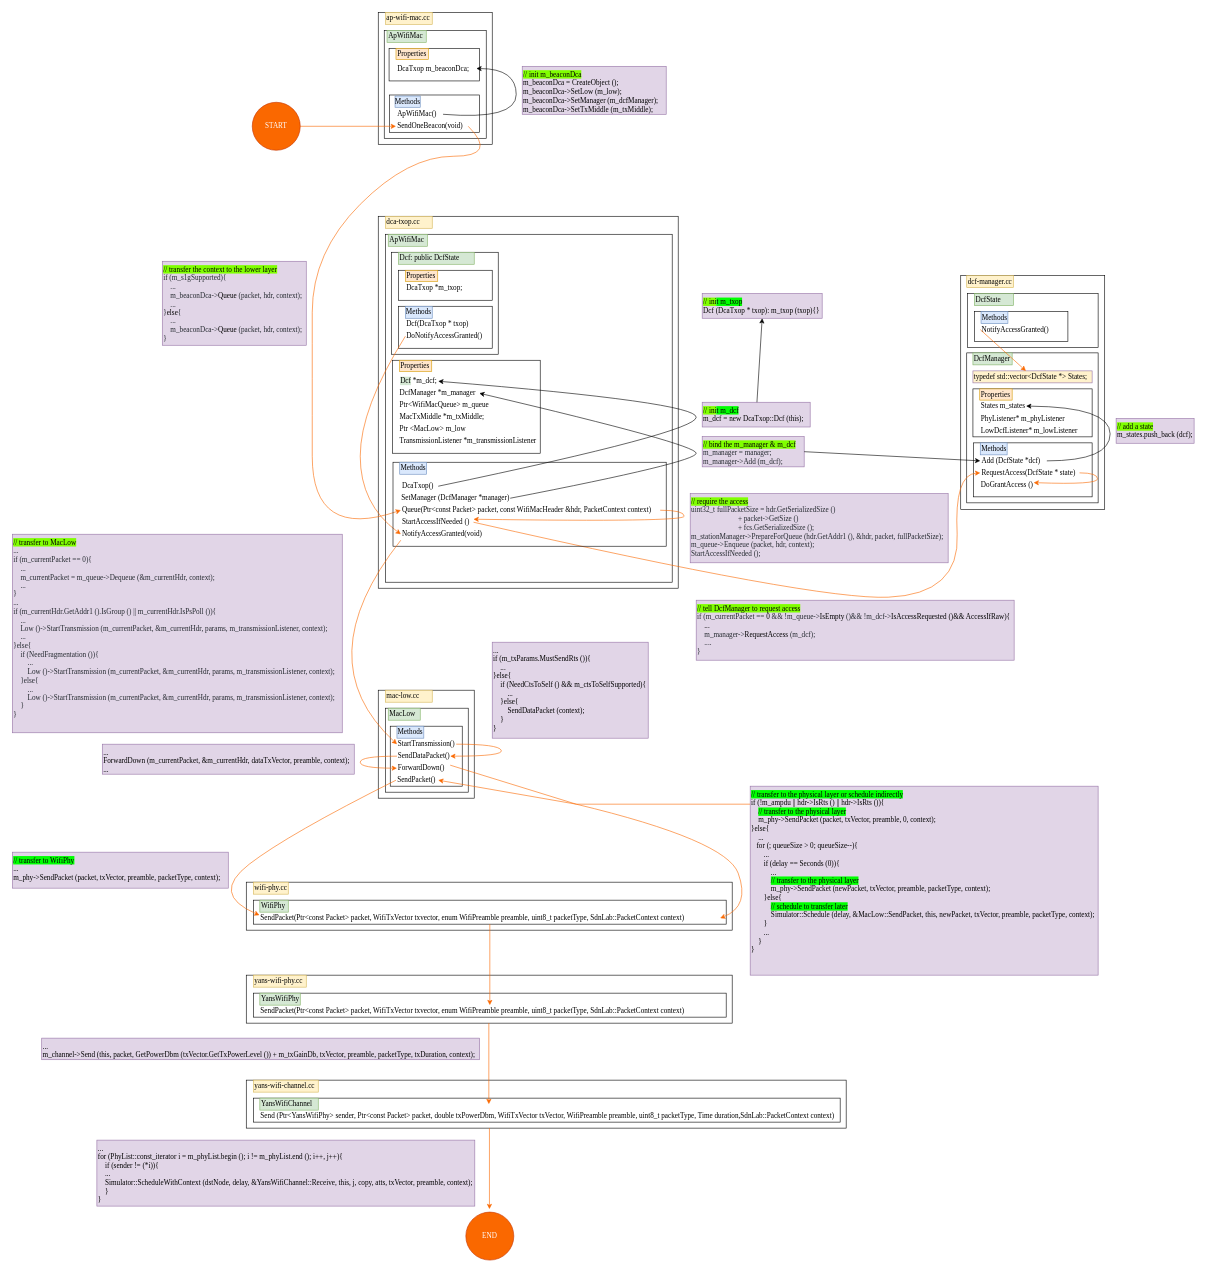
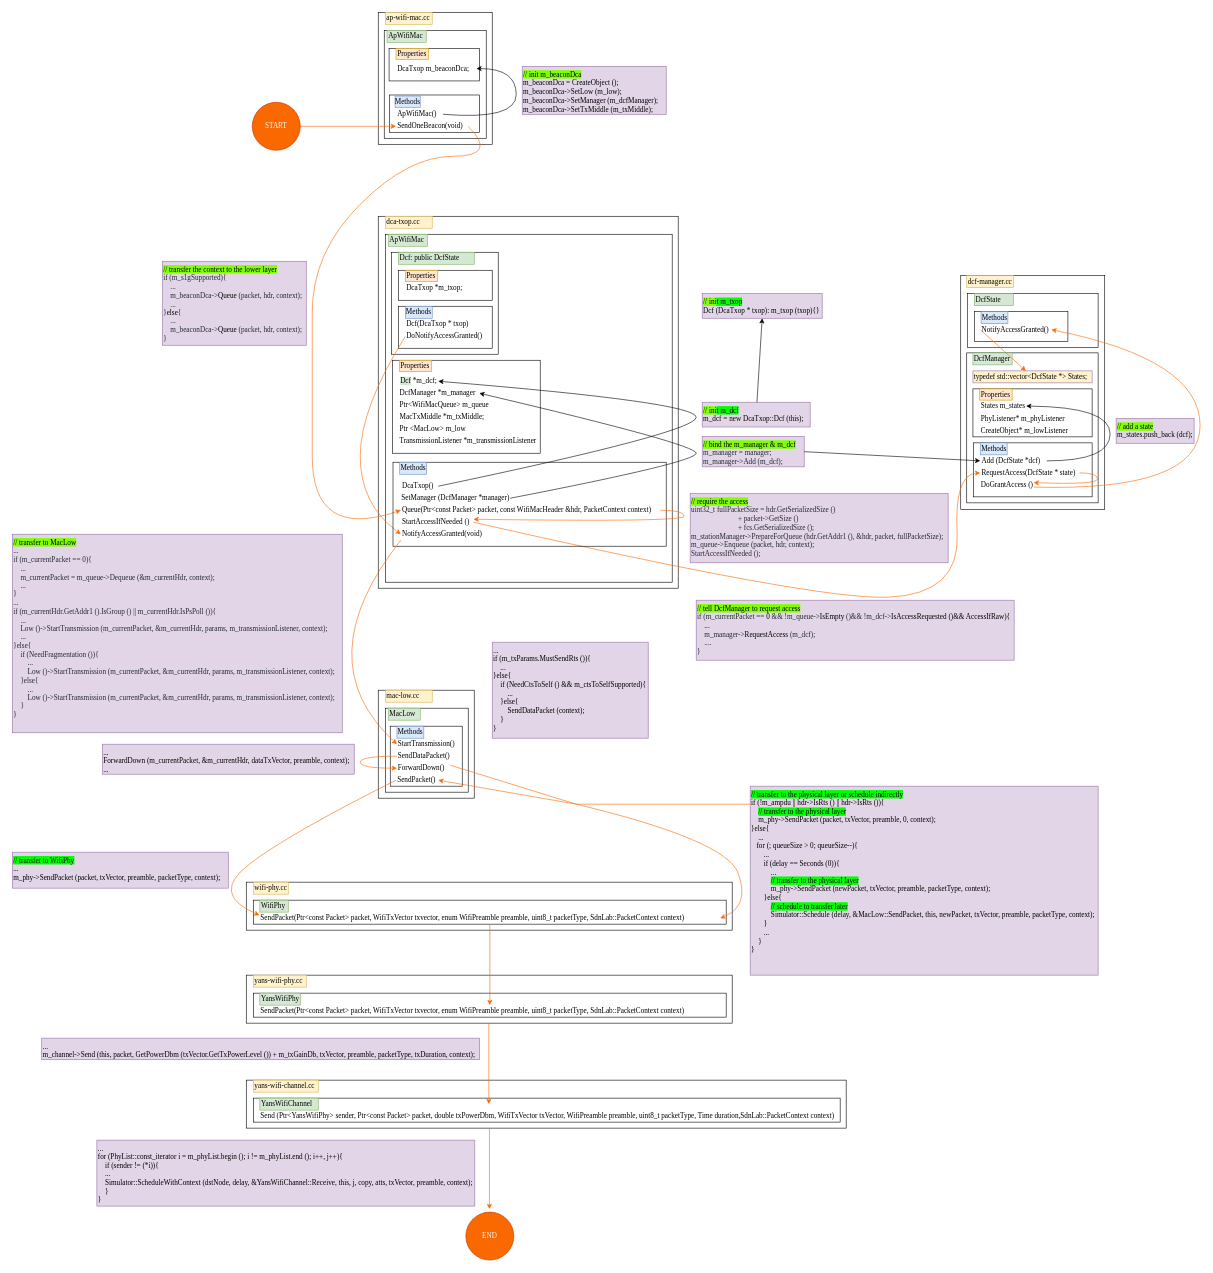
none -> (1141, 356)
(1032, 431) -> (1032, 431)
(499, 748) -> none
